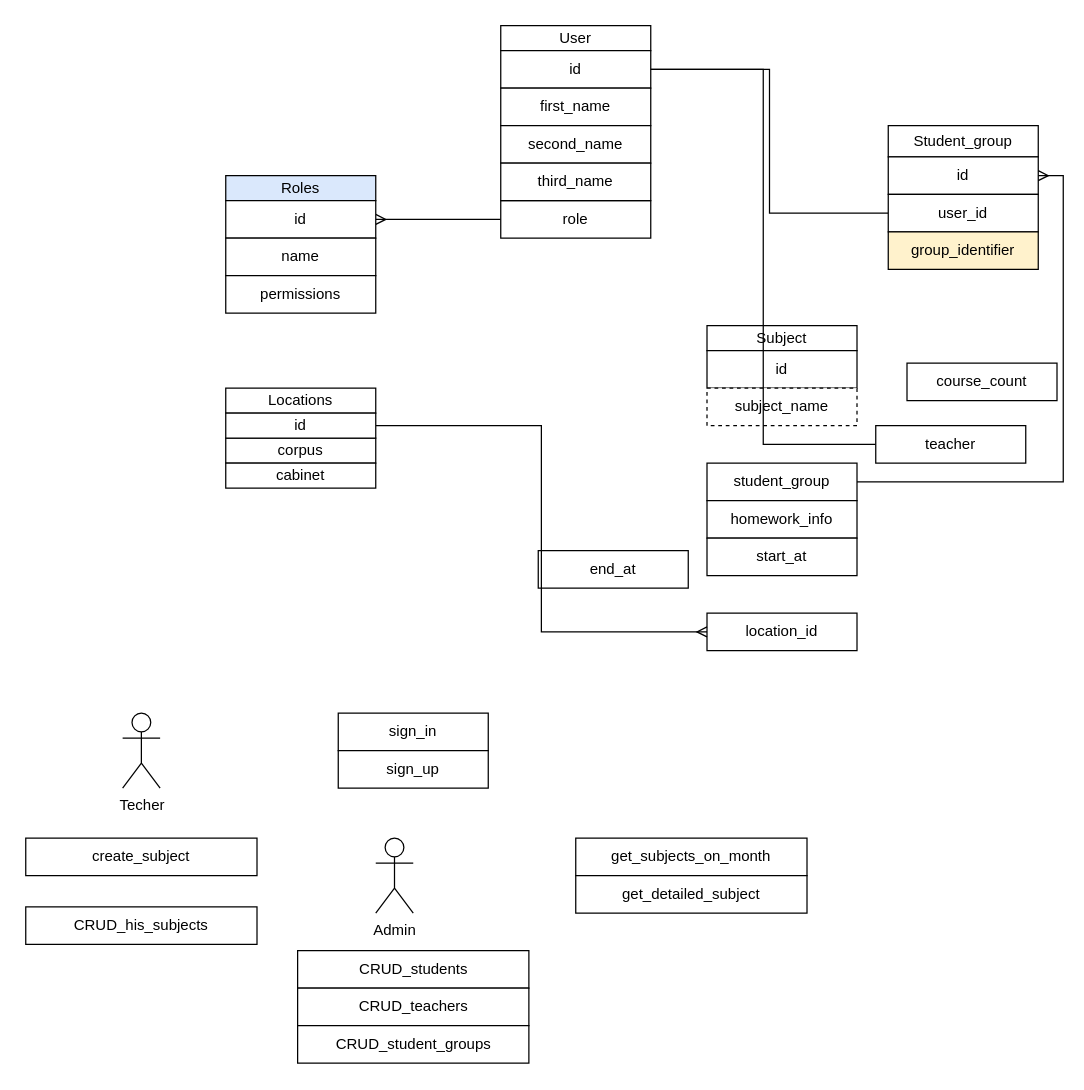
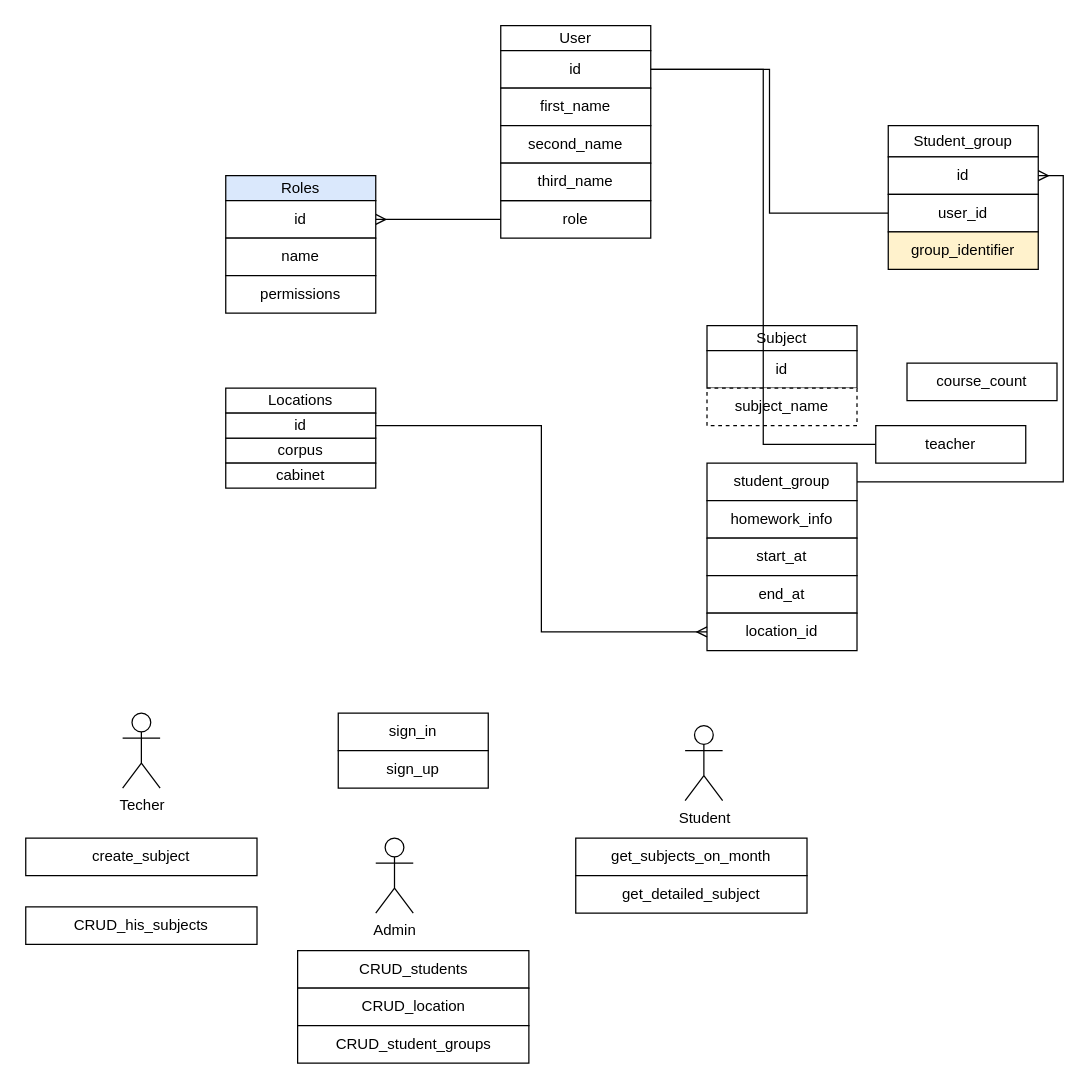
(613, 569) -> (782, 594)
none -> (704, 763)
(414, 1007) -> (414, 1007)
